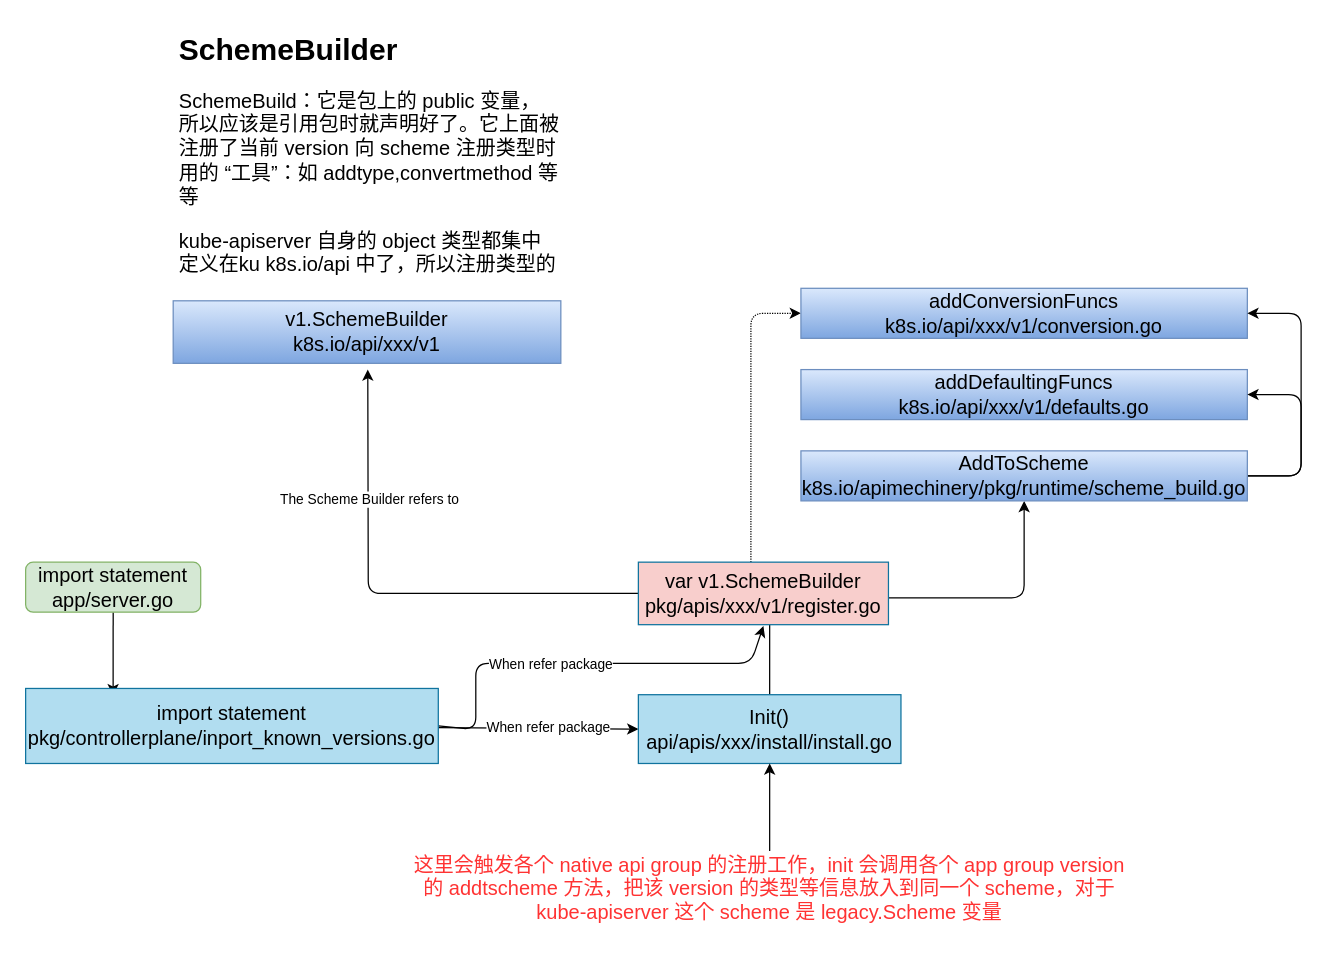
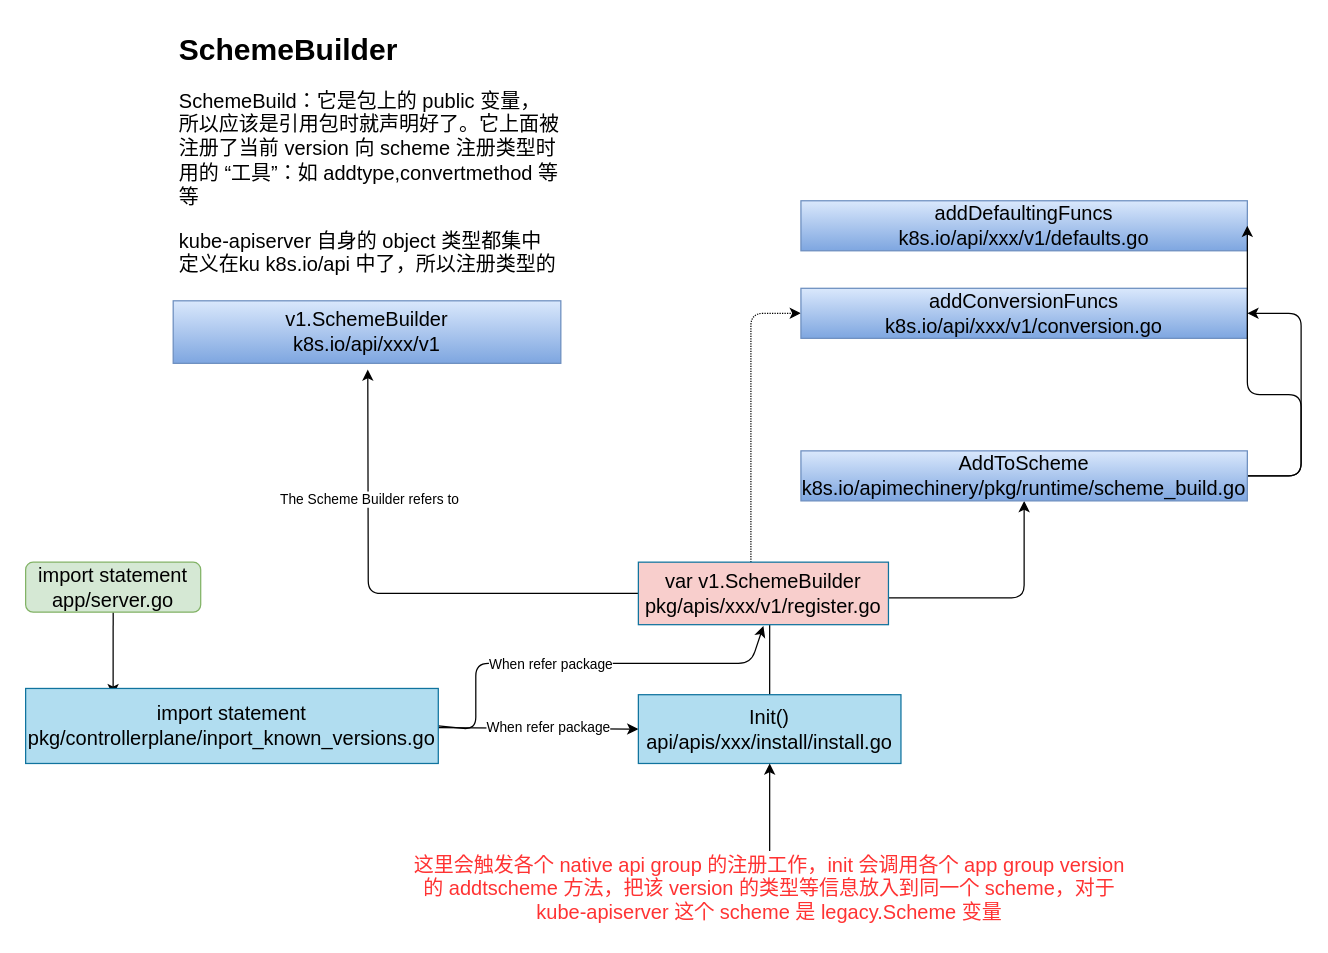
(1024, 394) -> (1024, 226)
